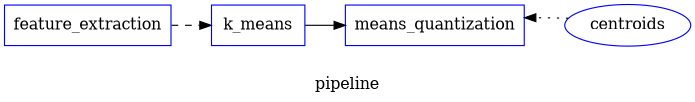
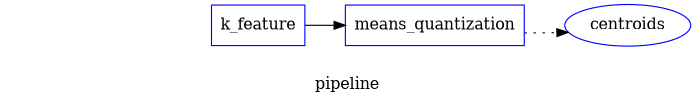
(552, 18) -> (541, 33)
(88, 25) -> none
(258, 25) -> (258, 25)
